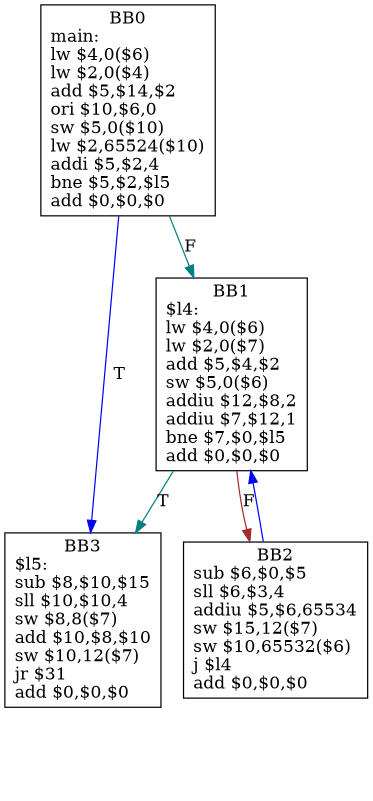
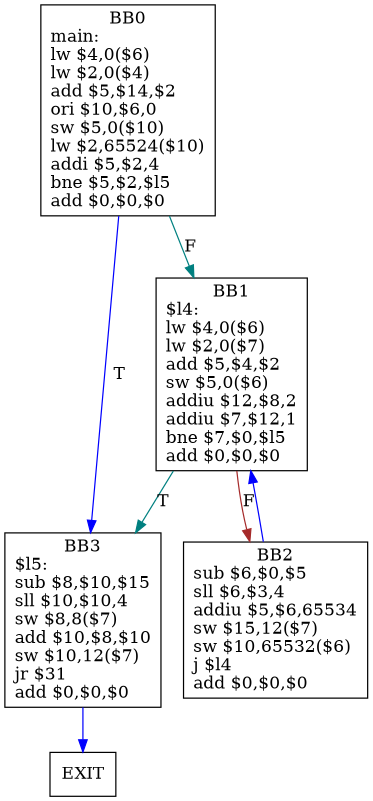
none -> (83, 774)
